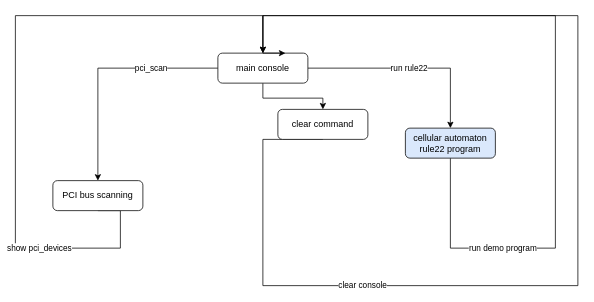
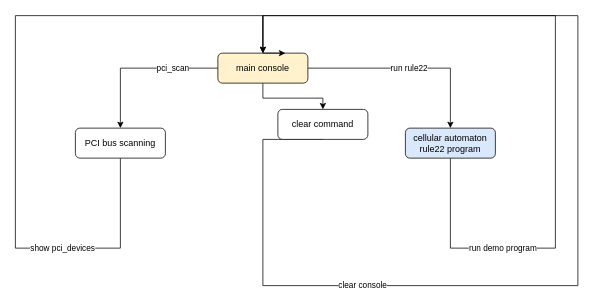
(263, 68) -> (263, 68)
(98, 195) -> (120, 143)
